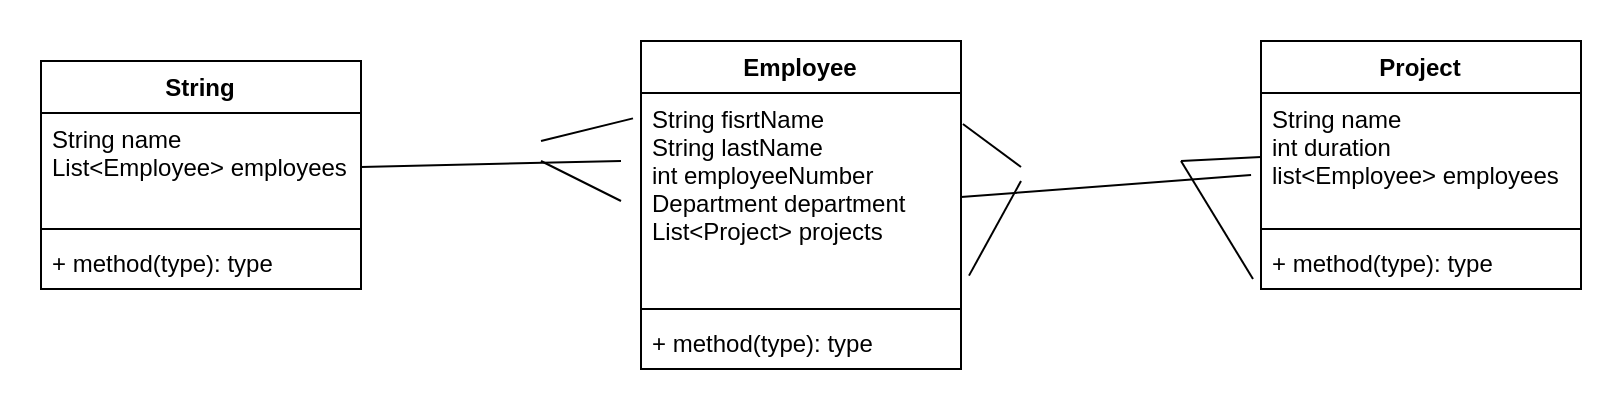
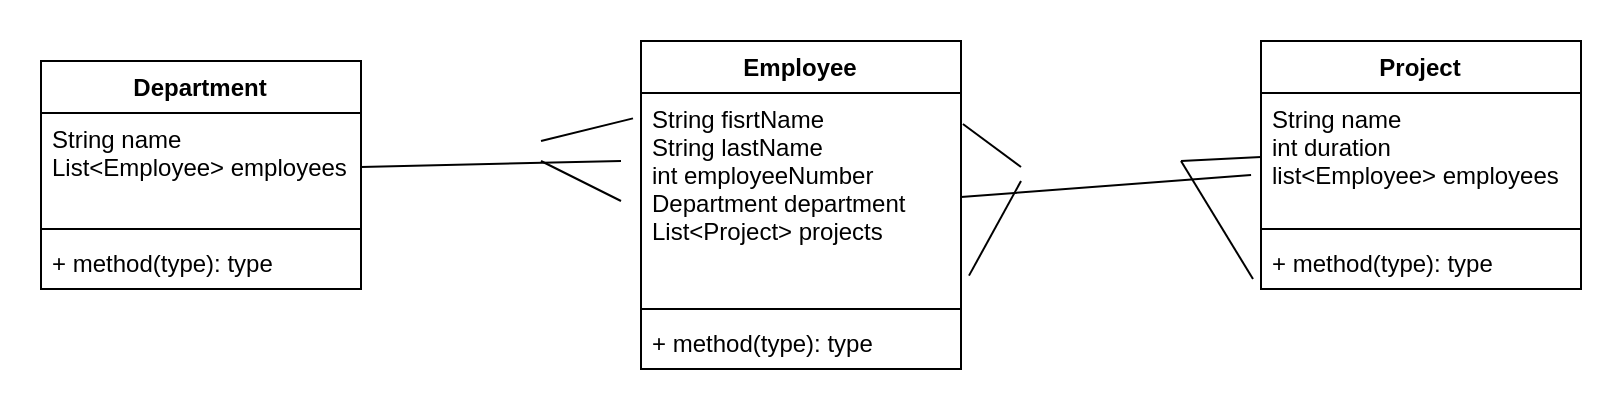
(200, 88) -> (200, 88)
